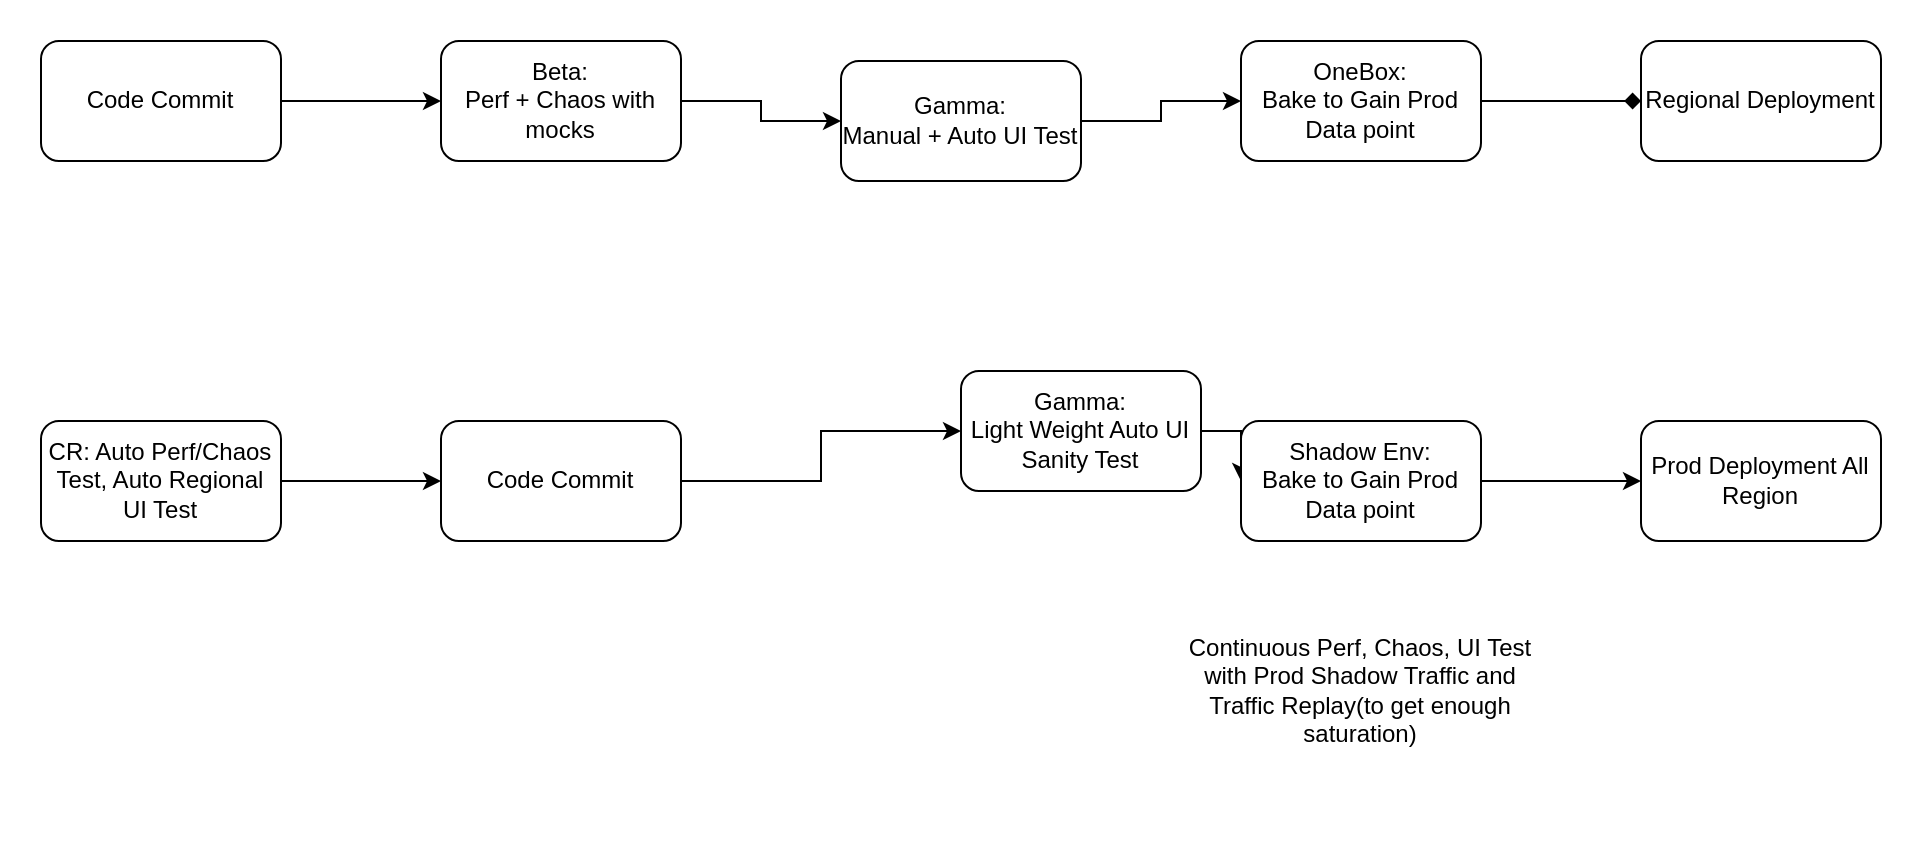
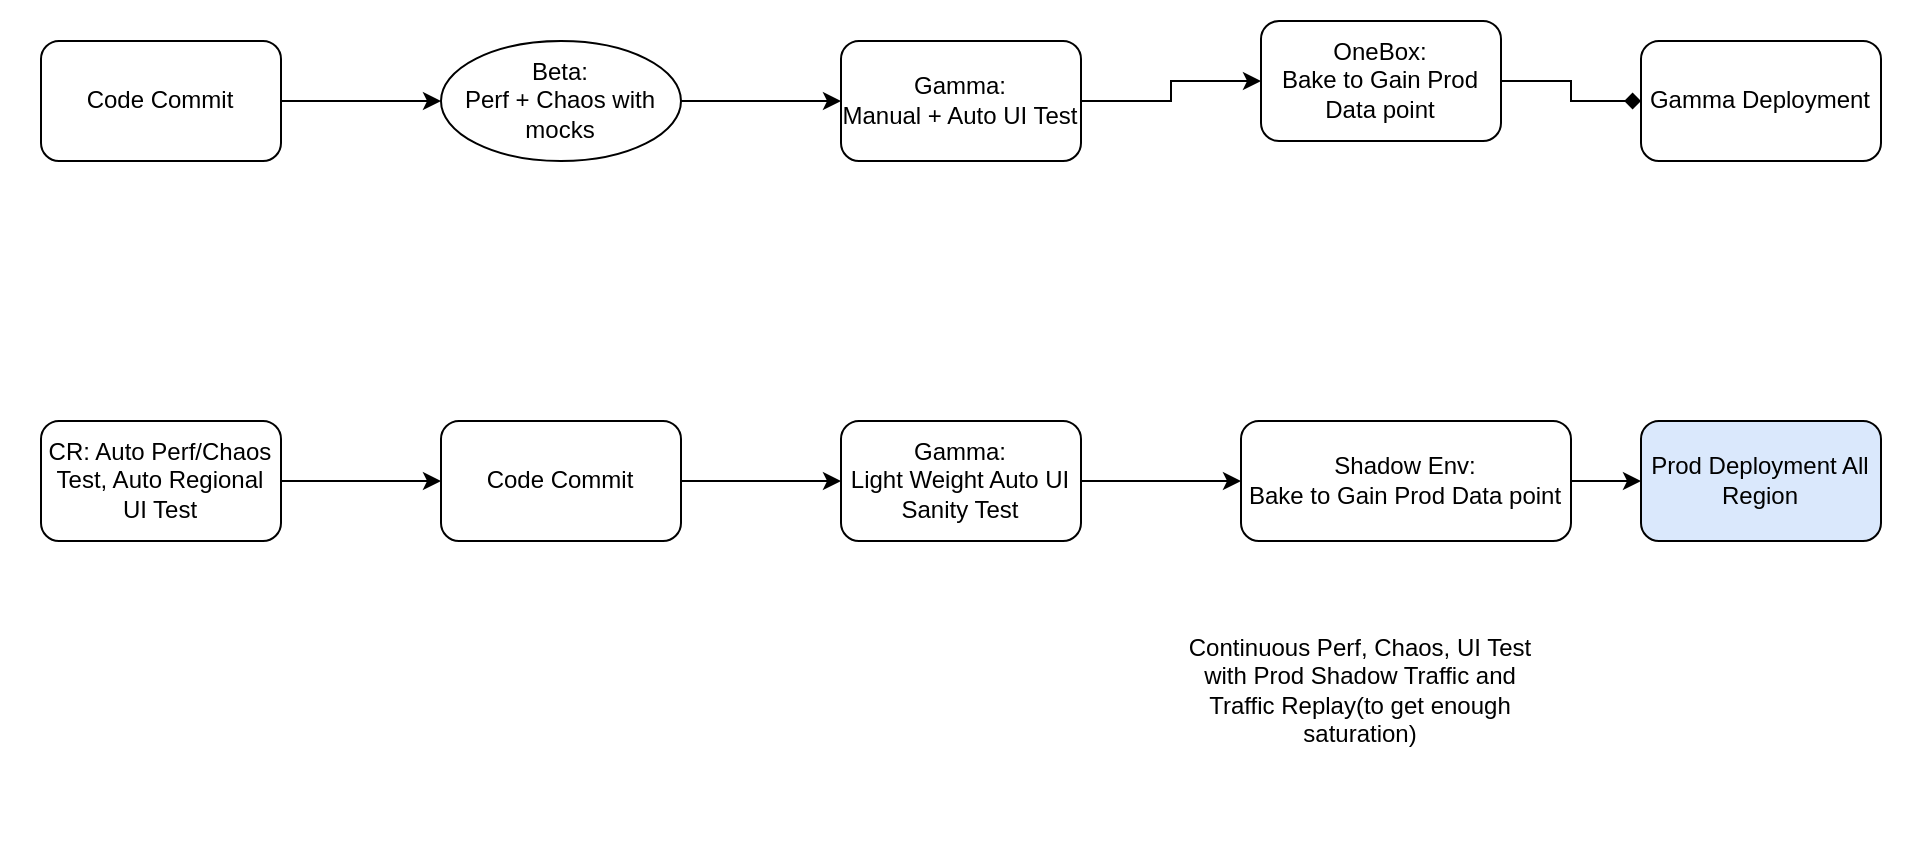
(561, 101) -> (561, 101)
(1361, 101) -> (1381, 81)
(1761, 101) -> (1761, 101)
(961, 121) -> (961, 101)
(1081, 431) -> (961, 481)
(1361, 481) -> (1406, 481)
(1761, 481) -> (1761, 481)
